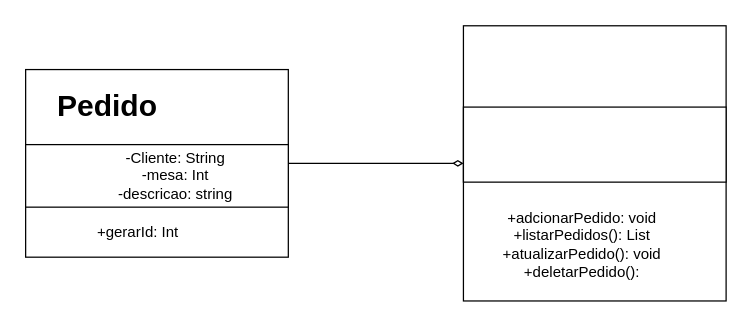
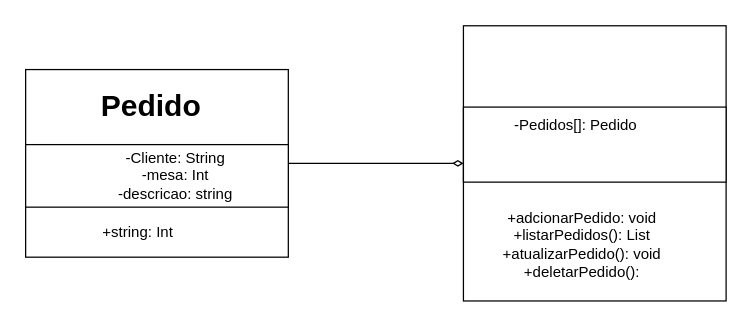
(107, 107) -> (151, 107)
none -> (576, 126)
(138, 232) -> (138, 232)
